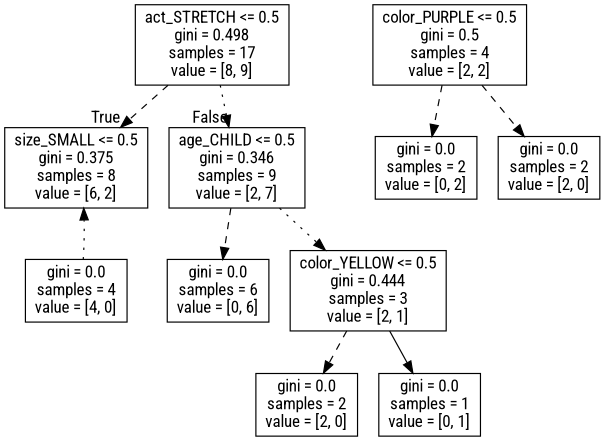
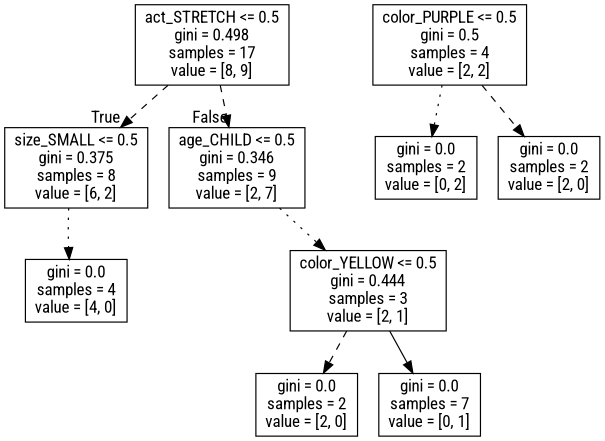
(223, 100) -> (223, 100)
(438, 105) -> (438, 105)
(84, 240) -> (68, 228)
(218, 291) -> none
(430, 405) -> (430, 405)
